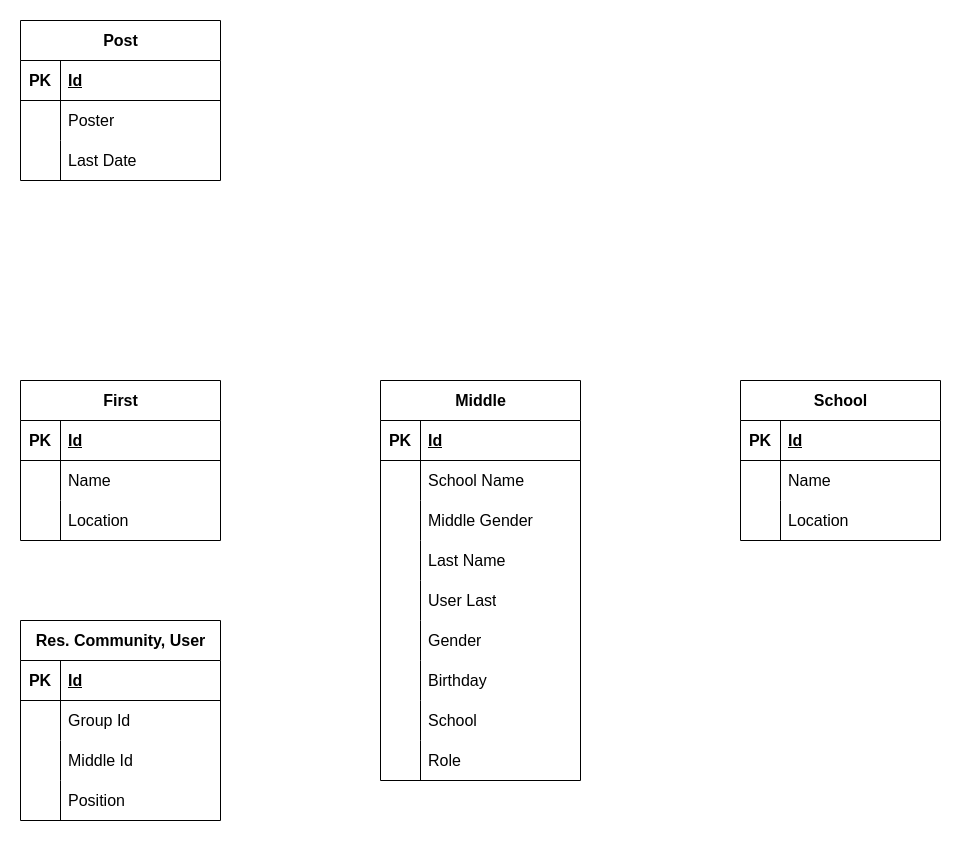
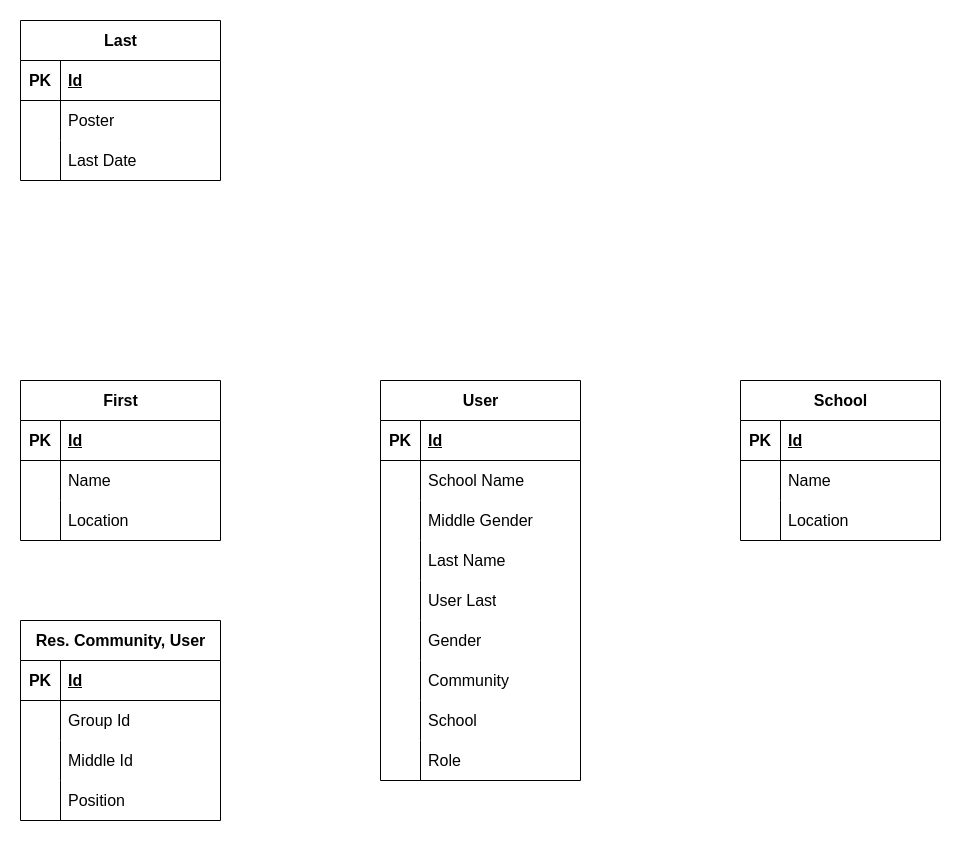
(121, 41) -> (121, 41)
(481, 401) -> (481, 401)
(462, 681) -> (467, 681)
